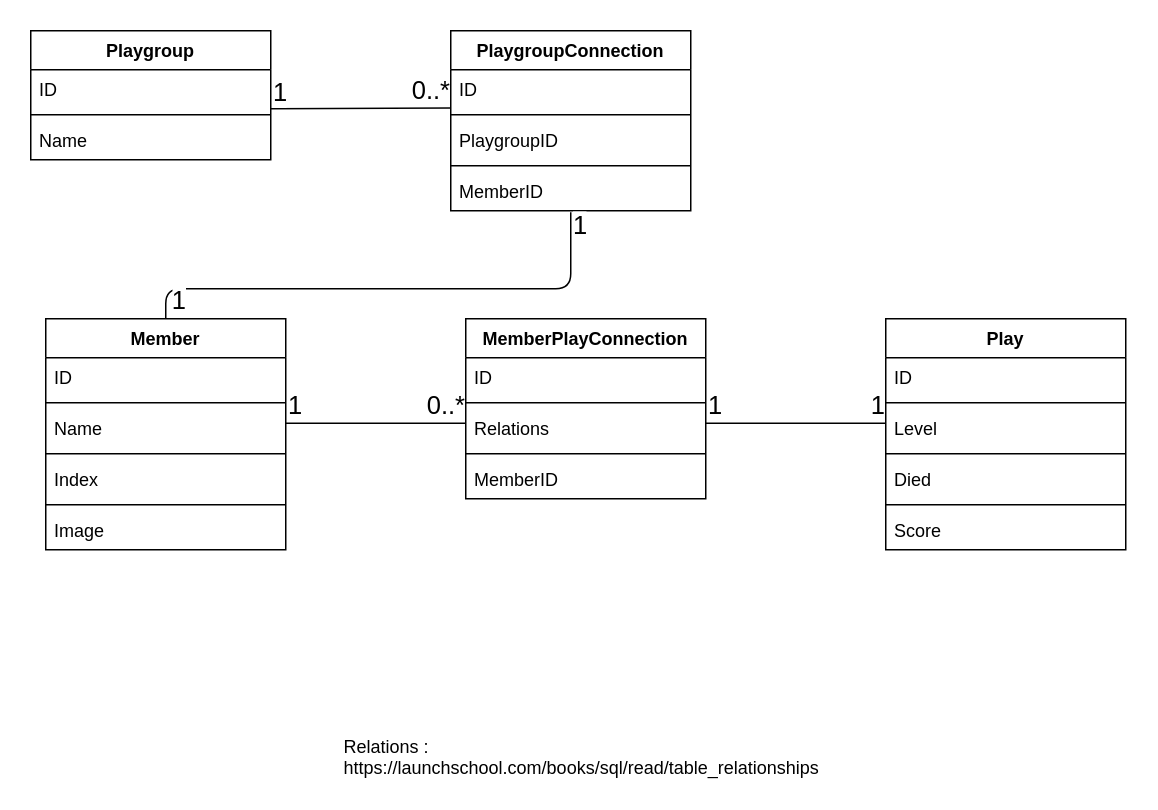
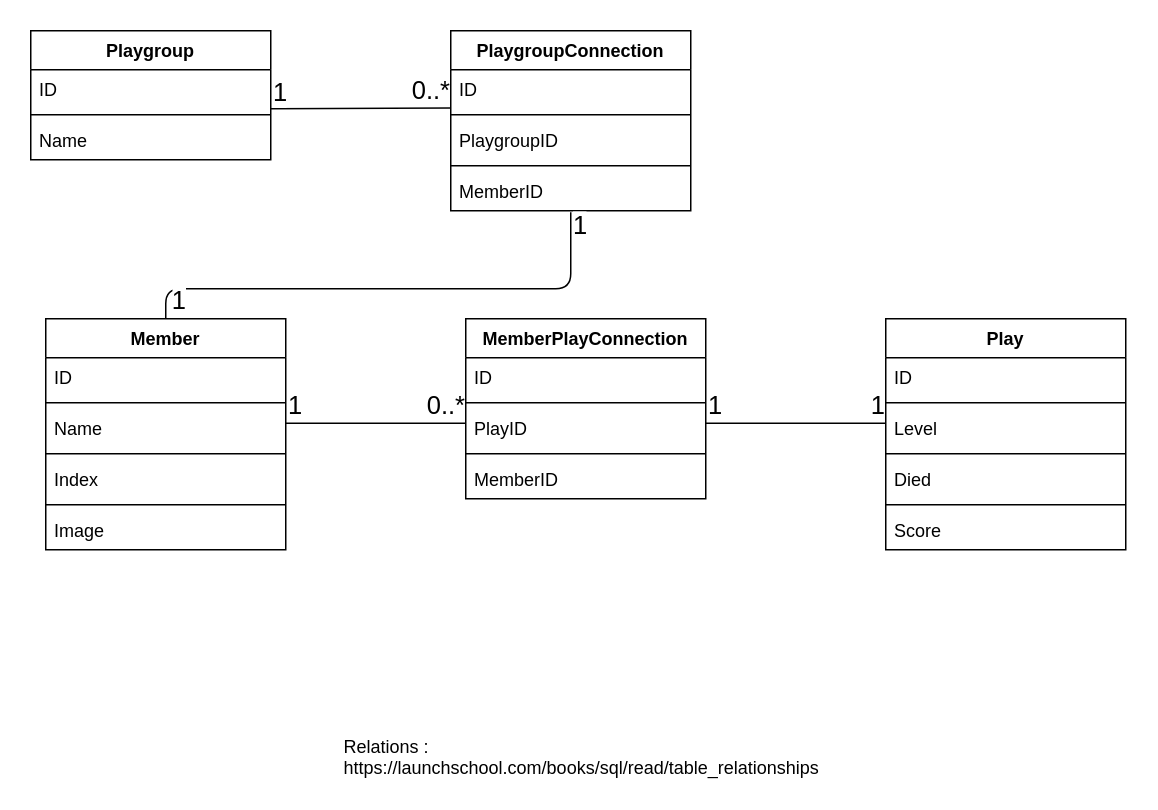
(515, 429) -> (502, 429)
